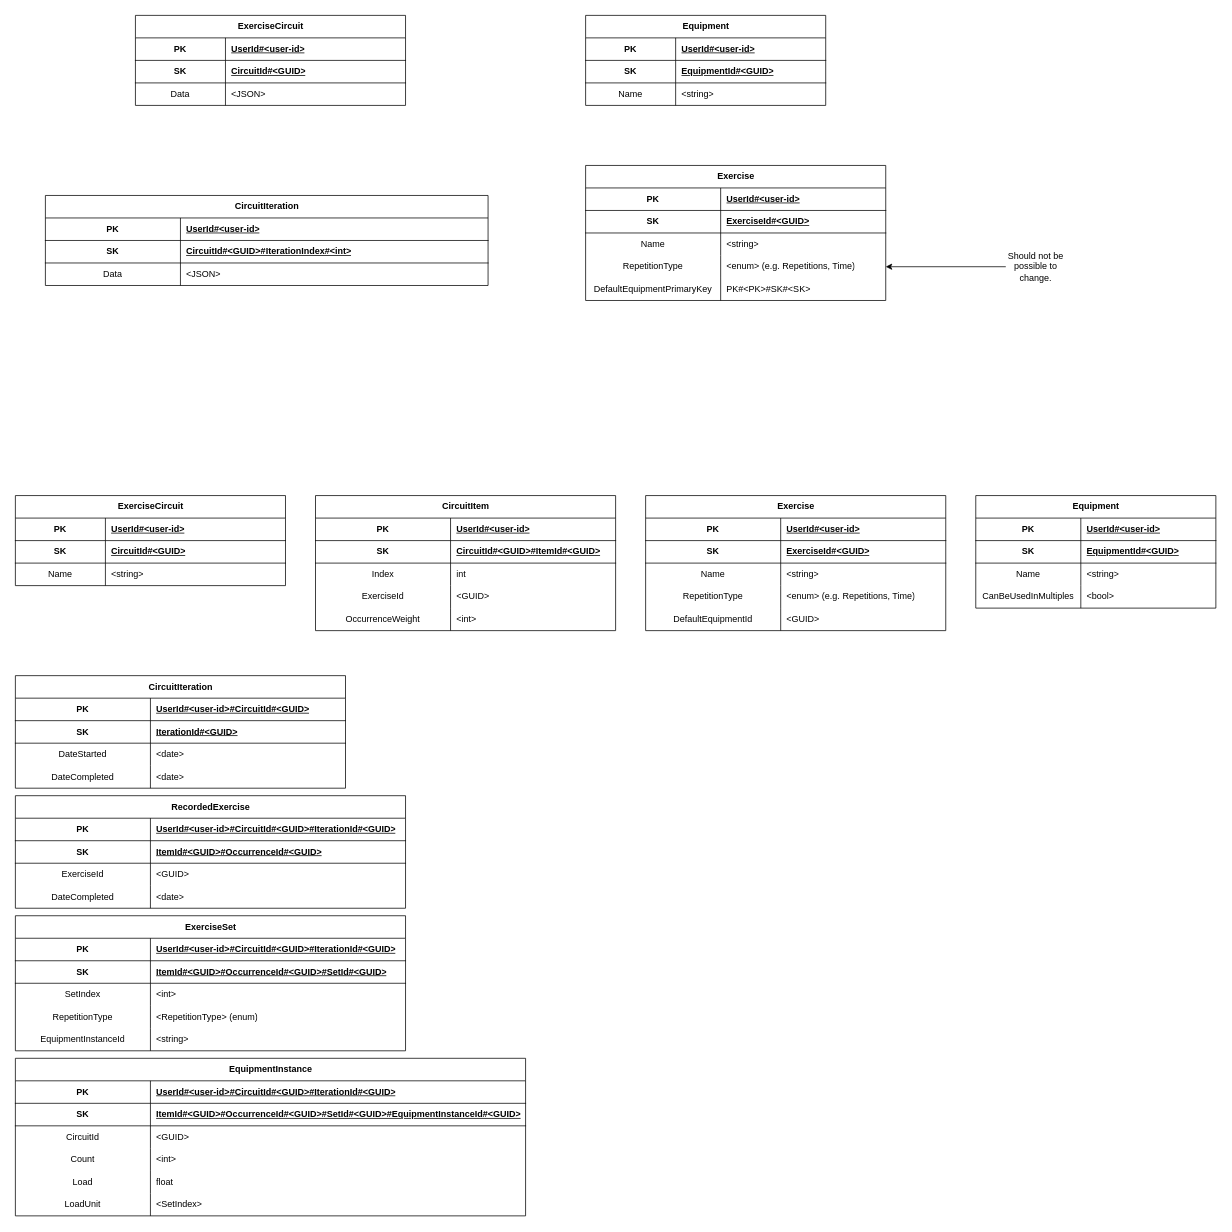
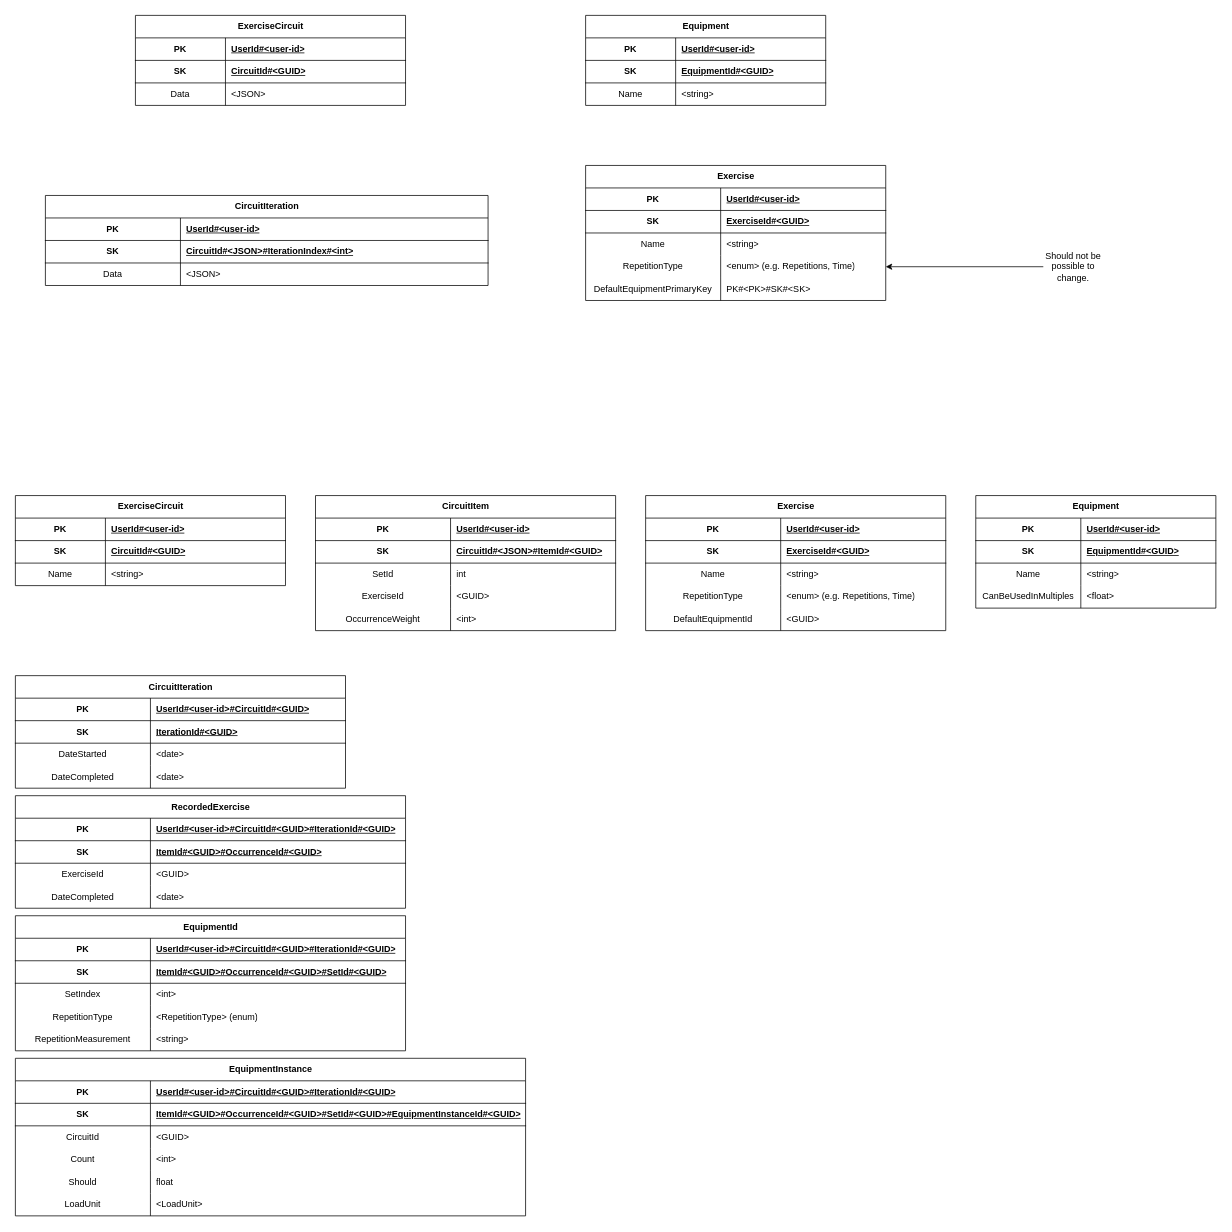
(275, 252) -> (275, 252)
(1035, 267) -> (1073, 267)
(530, 552) -> (530, 552)
(383, 574) -> (383, 574)
(1100, 597) -> (1103, 597)
(211, 927) -> (211, 927)
(83, 1039) -> (83, 1039)
(83, 1182) -> (83, 1182)
(182, 1204) -> (180, 1204)
